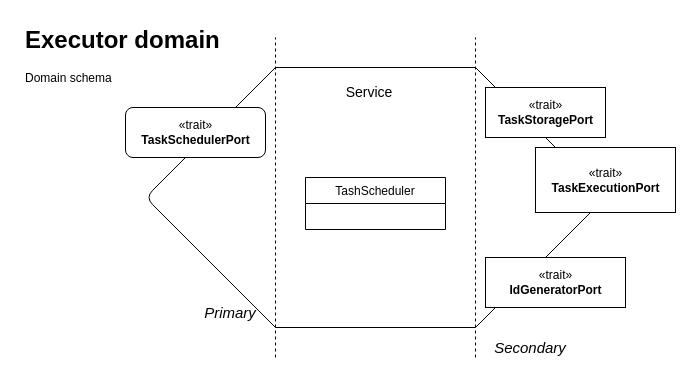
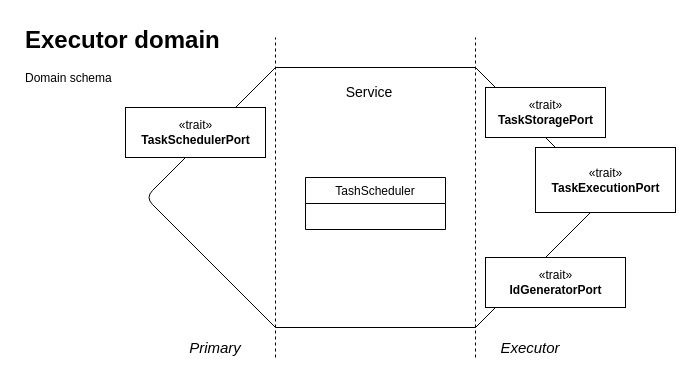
(196, 133) -> (196, 133)
(231, 313) -> (216, 348)
(531, 348) -> (531, 348)
